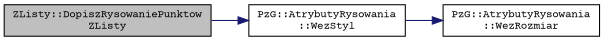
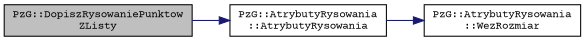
(108, 20) -> (98, 20)
(327, 20) -> (308, 20)
